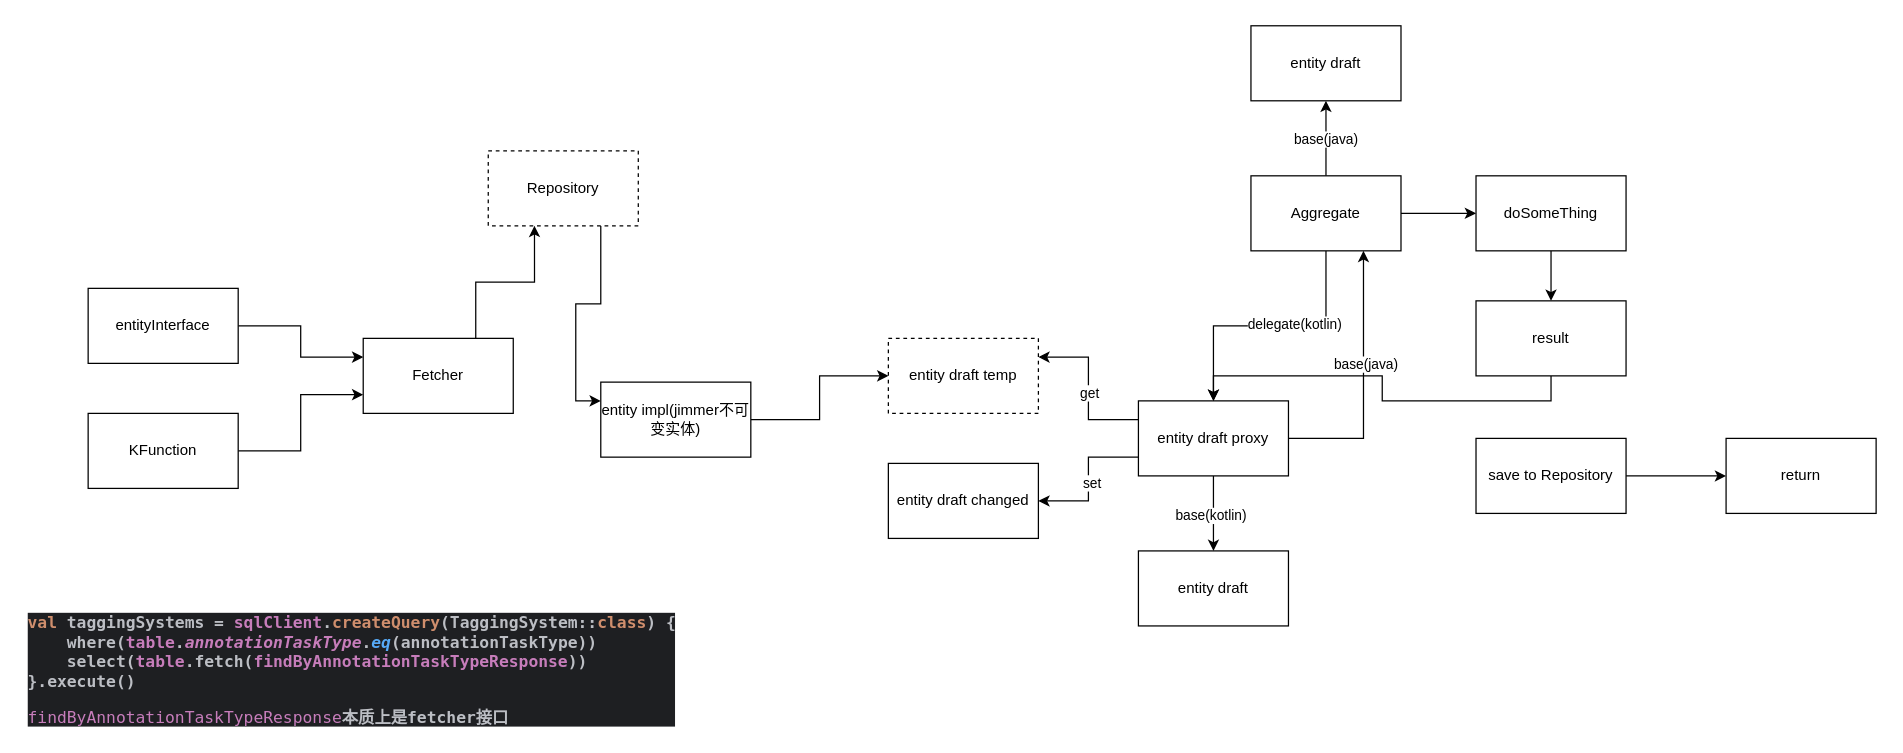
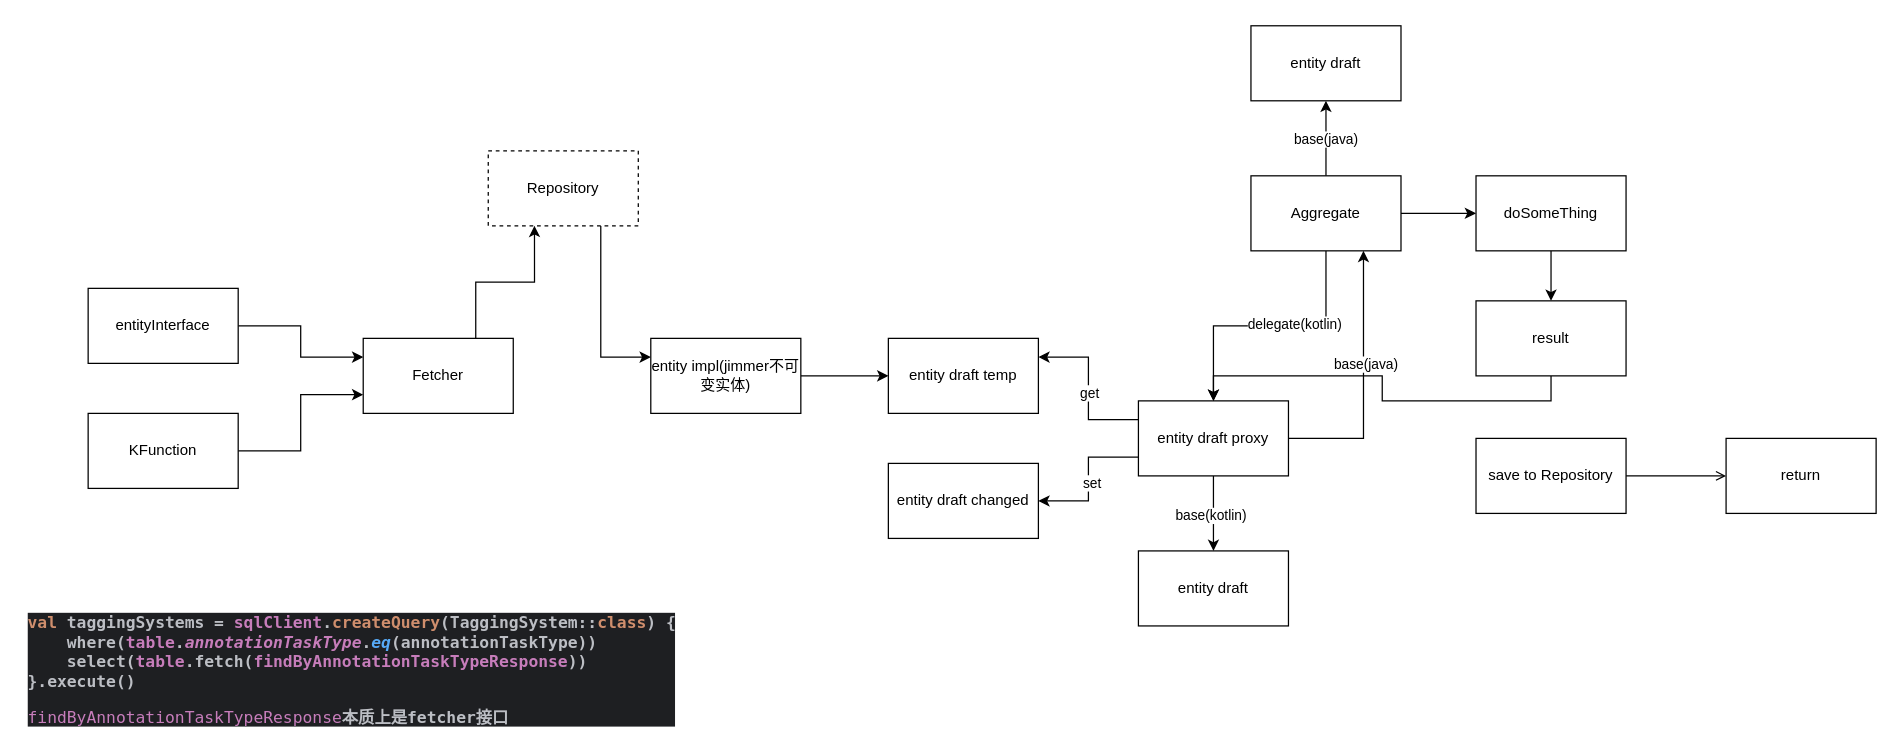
(963, 376) -> (963, 376)
(676, 419) -> (726, 376)
(1716, 476) -> (1717, 476)
